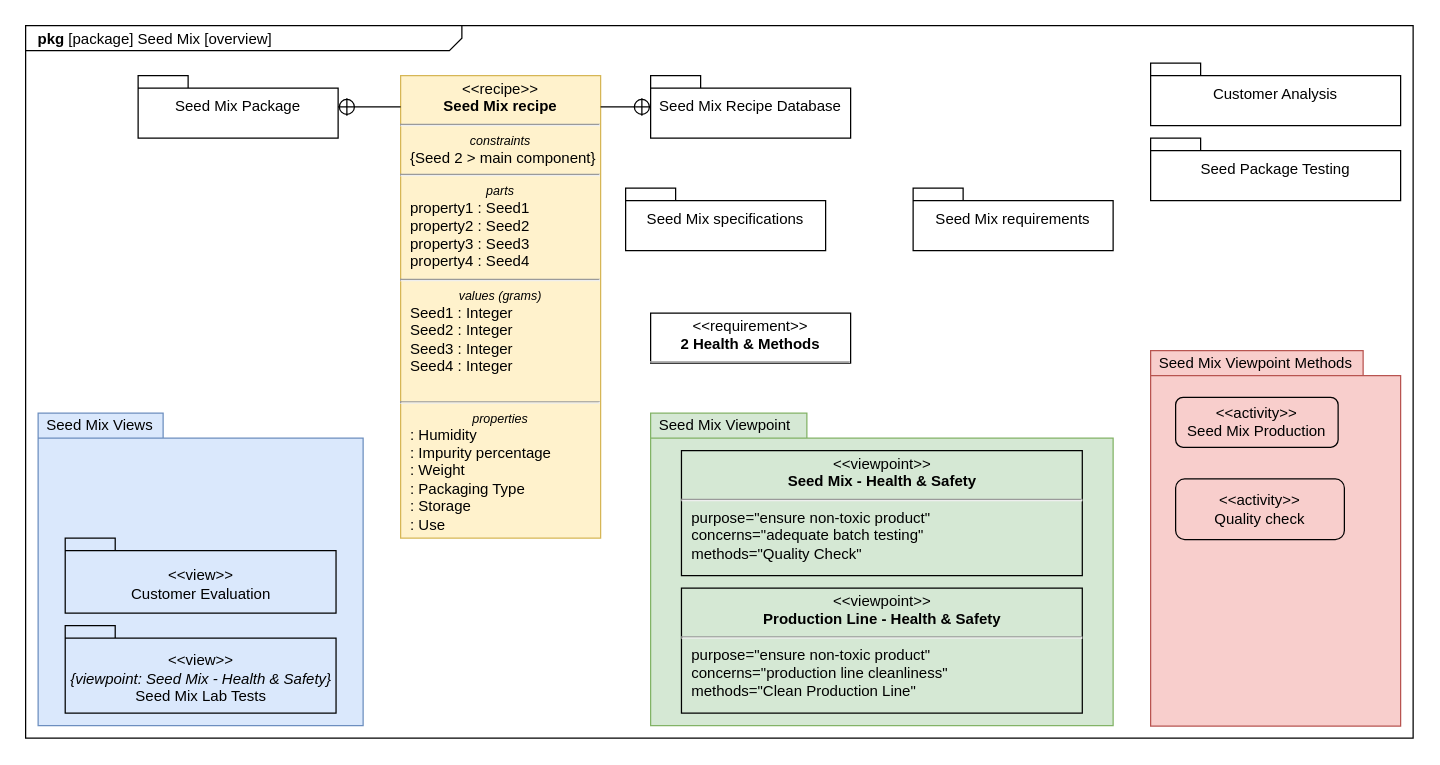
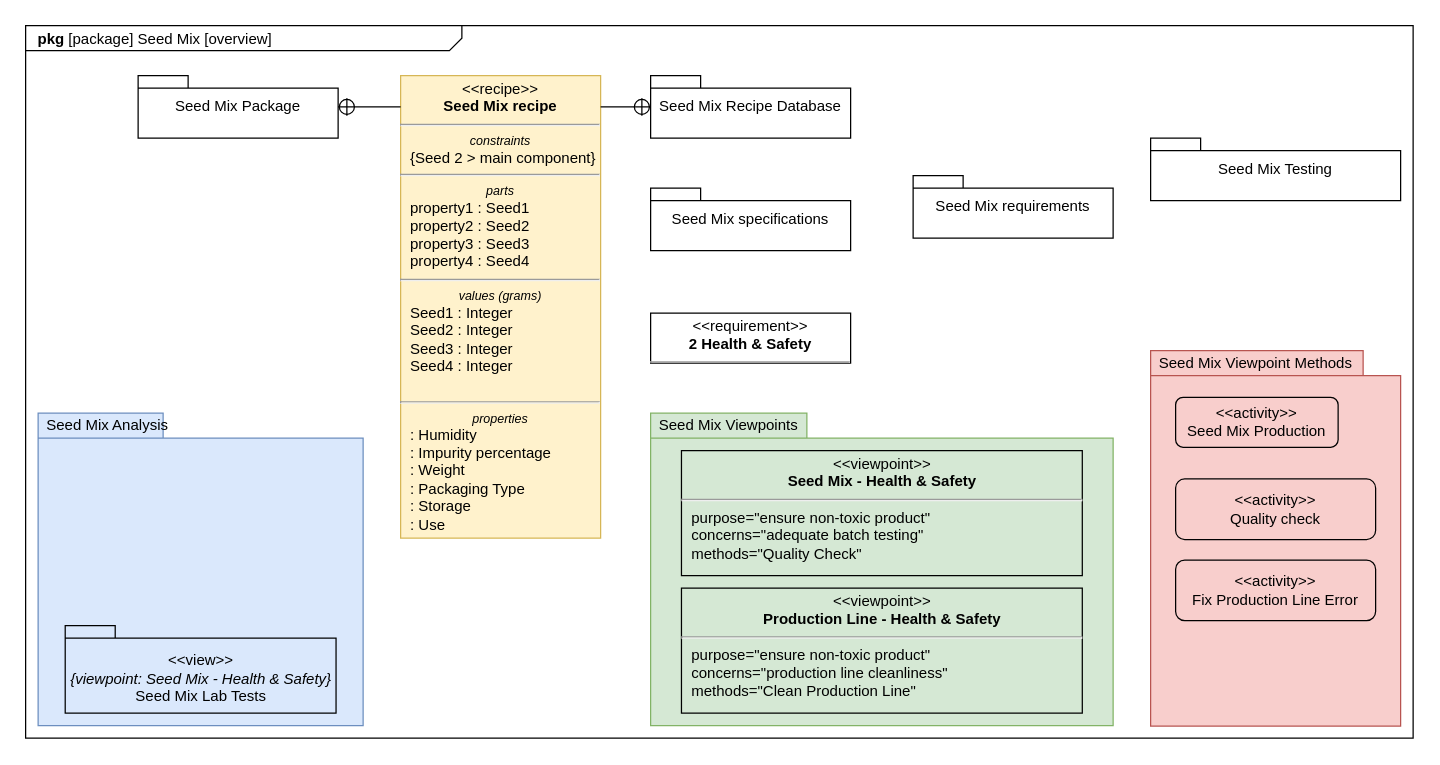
(1276, 94) -> none
(1276, 169) -> (1276, 169)
(726, 219) -> (751, 219)
(1013, 219) -> (1013, 207)
(751, 313) -> (751, 313)
(98, 426) -> (109, 426)
(725, 426) -> (729, 426)
(1260, 509) -> (1276, 509)
(201, 576) -> none
none -> (1276, 590)
